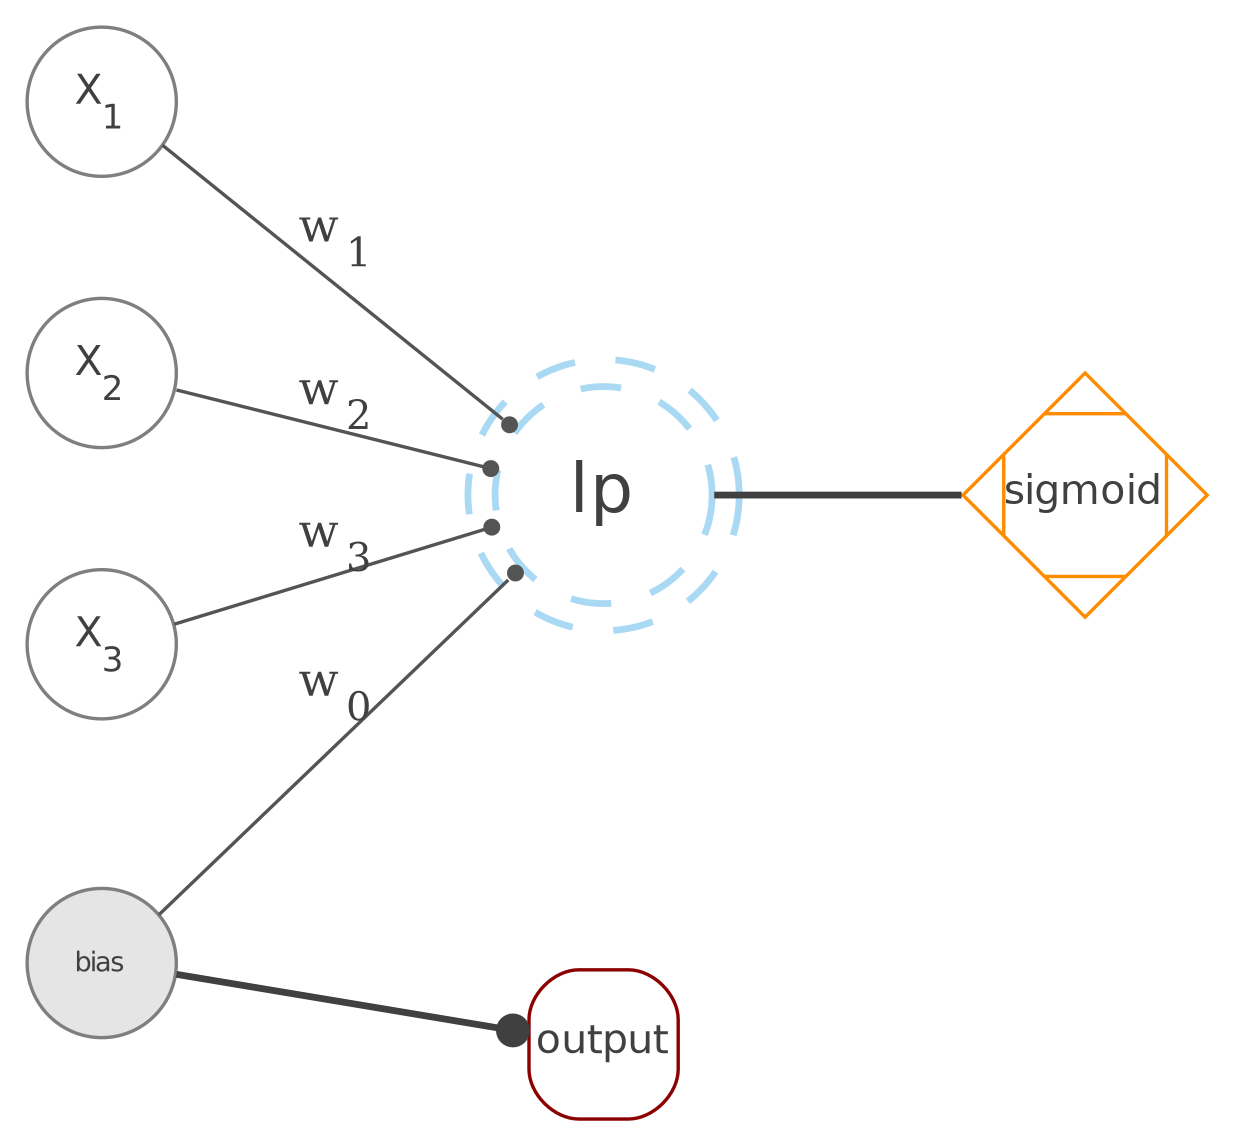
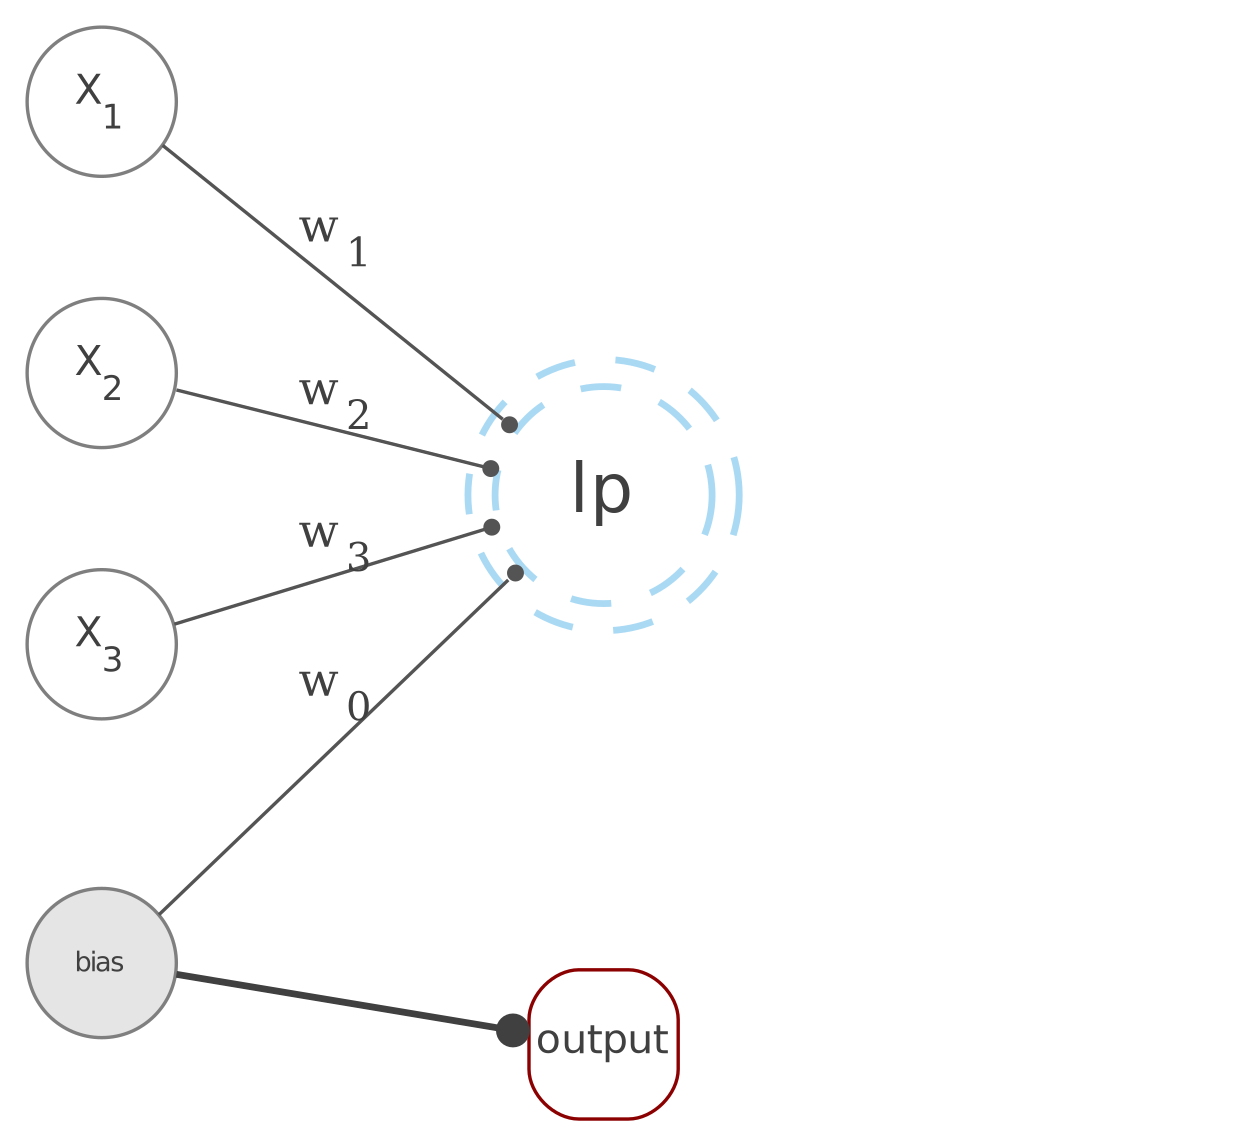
(1085, 495) -> none
